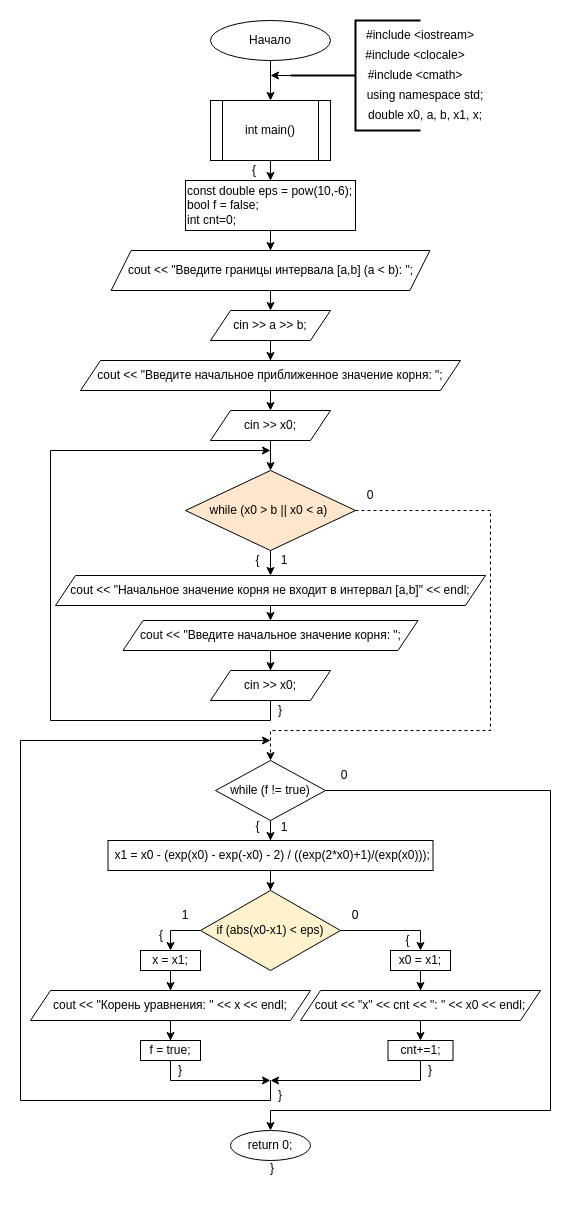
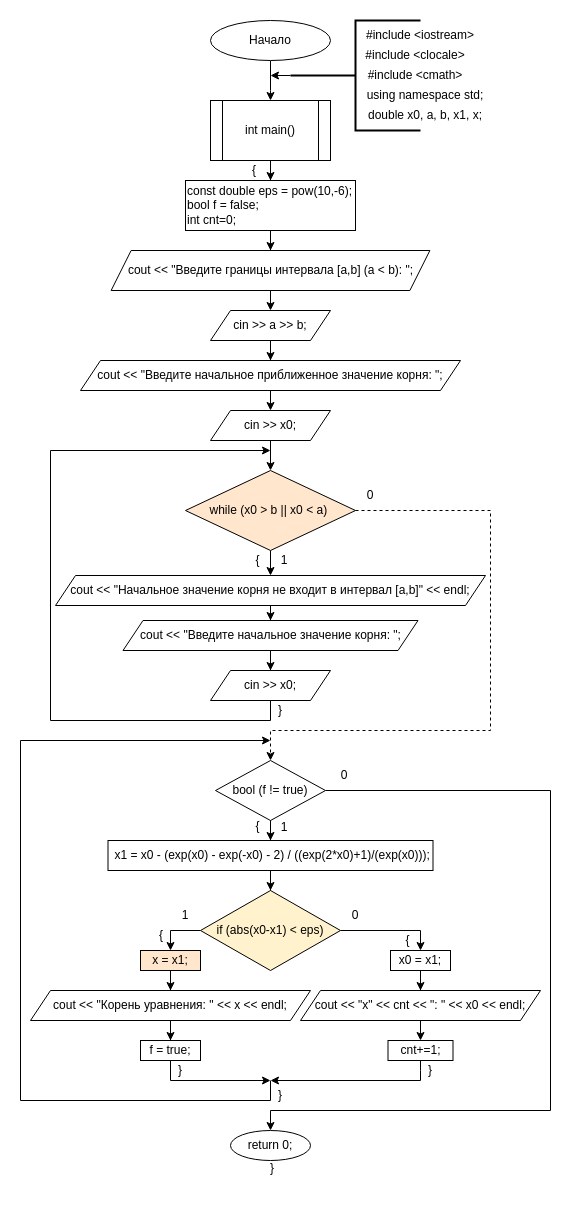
(271, 791) -> (271, 791)
(171, 961) -> (171, 961)
